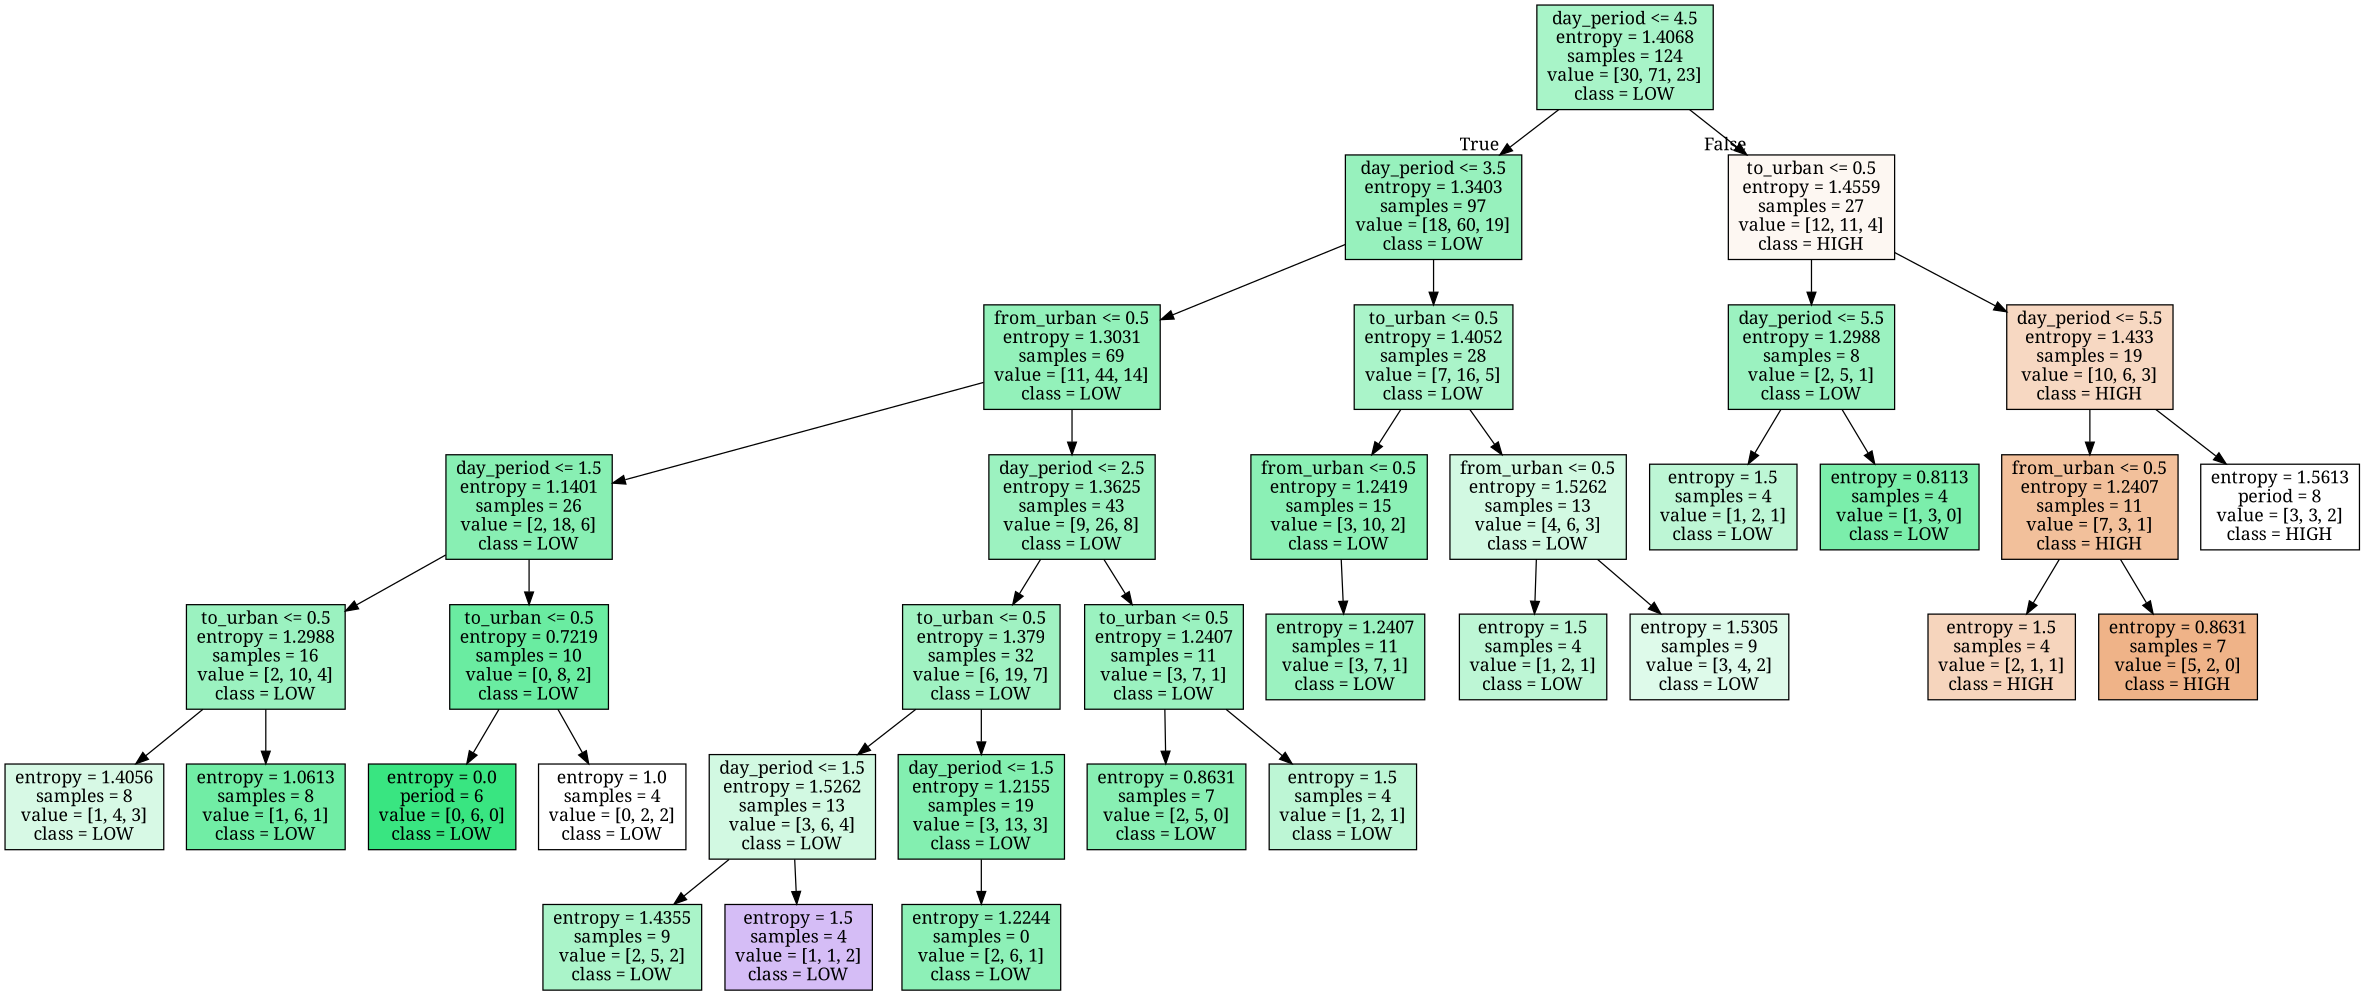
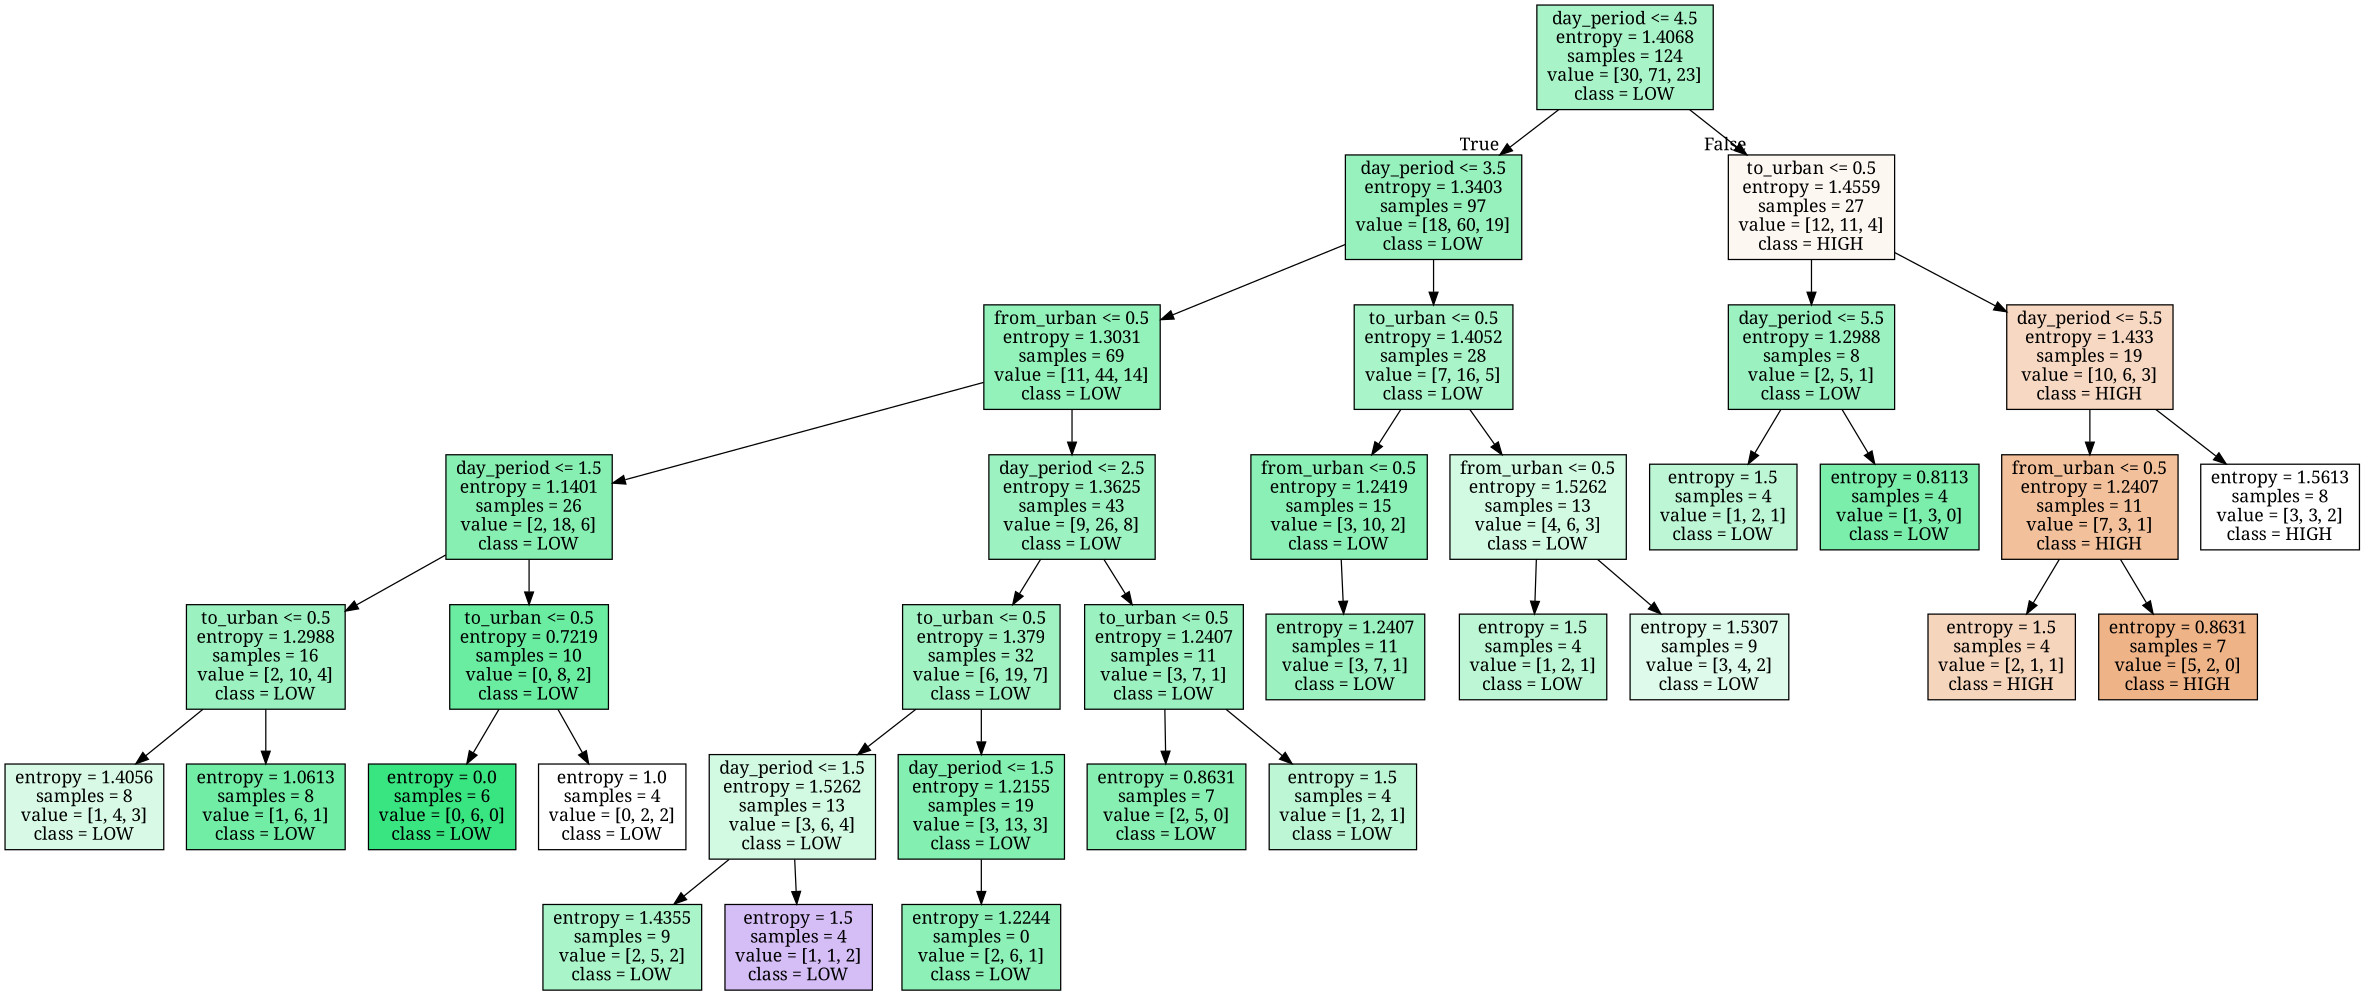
(2280, 507) -> (2280, 507)
(1709, 657) -> (1709, 657)
(442, 807) -> (442, 807)
